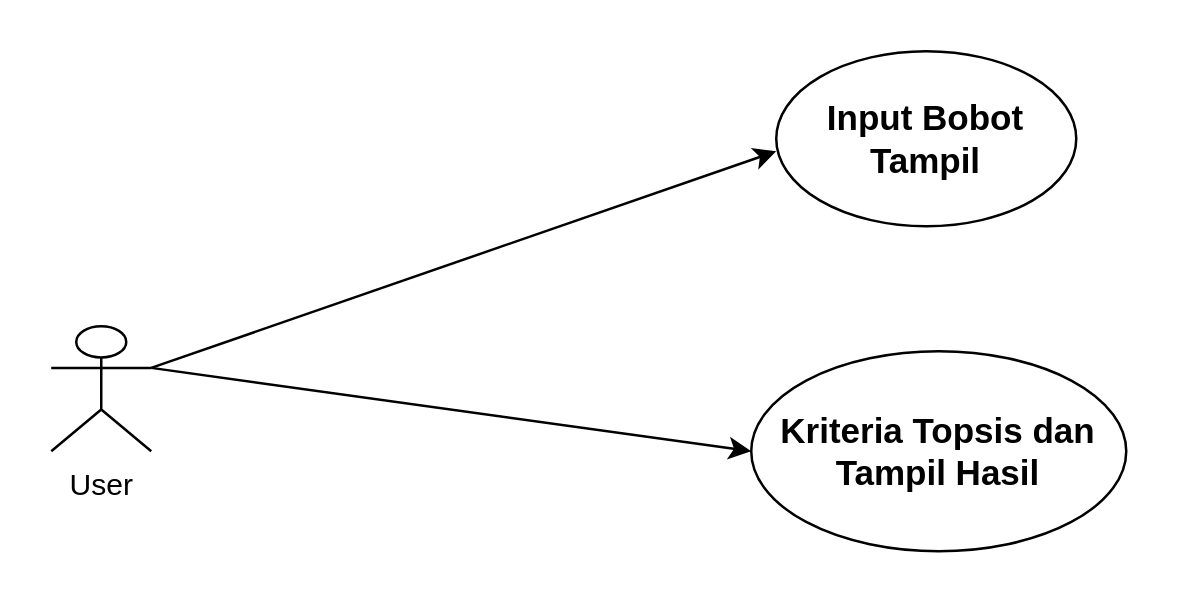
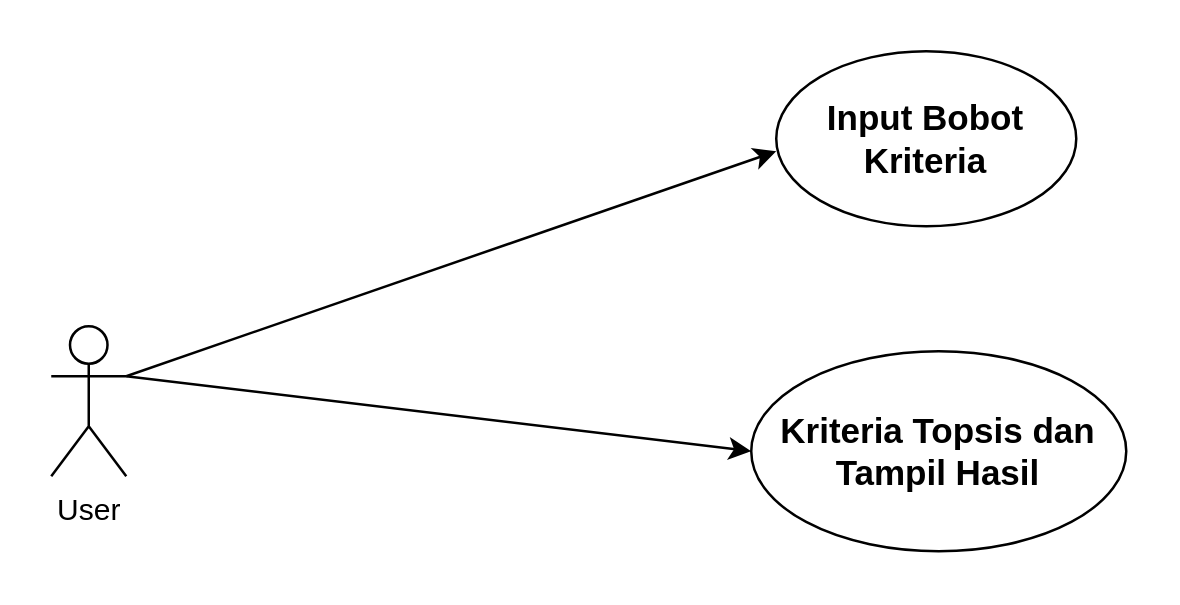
(926, 139) -> (926, 139)
(101, 389) -> (89, 401)
